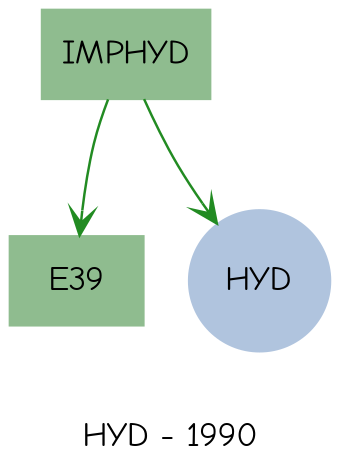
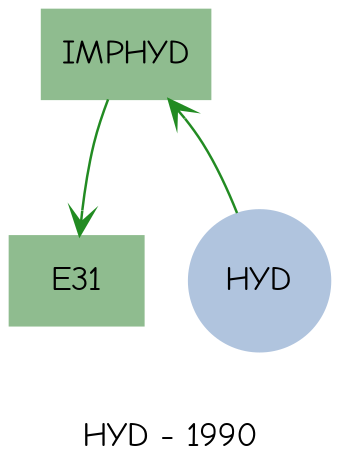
(171, 153) -> (215, 164)
(77, 281) -> (77, 281)
